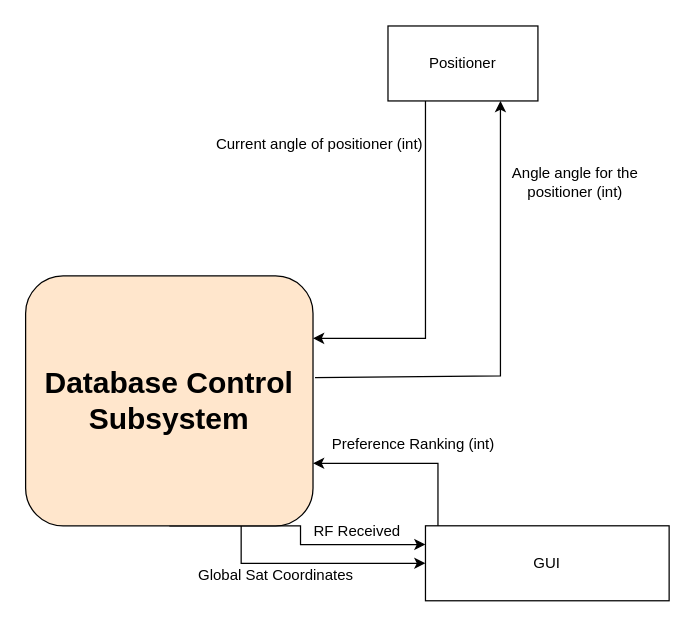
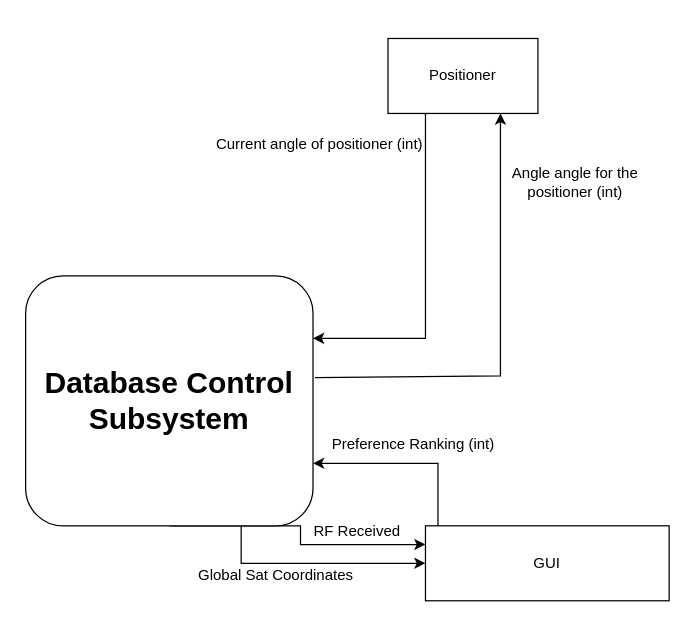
(463, 63) -> (463, 76)
(169, 401) -> (169, 401)
